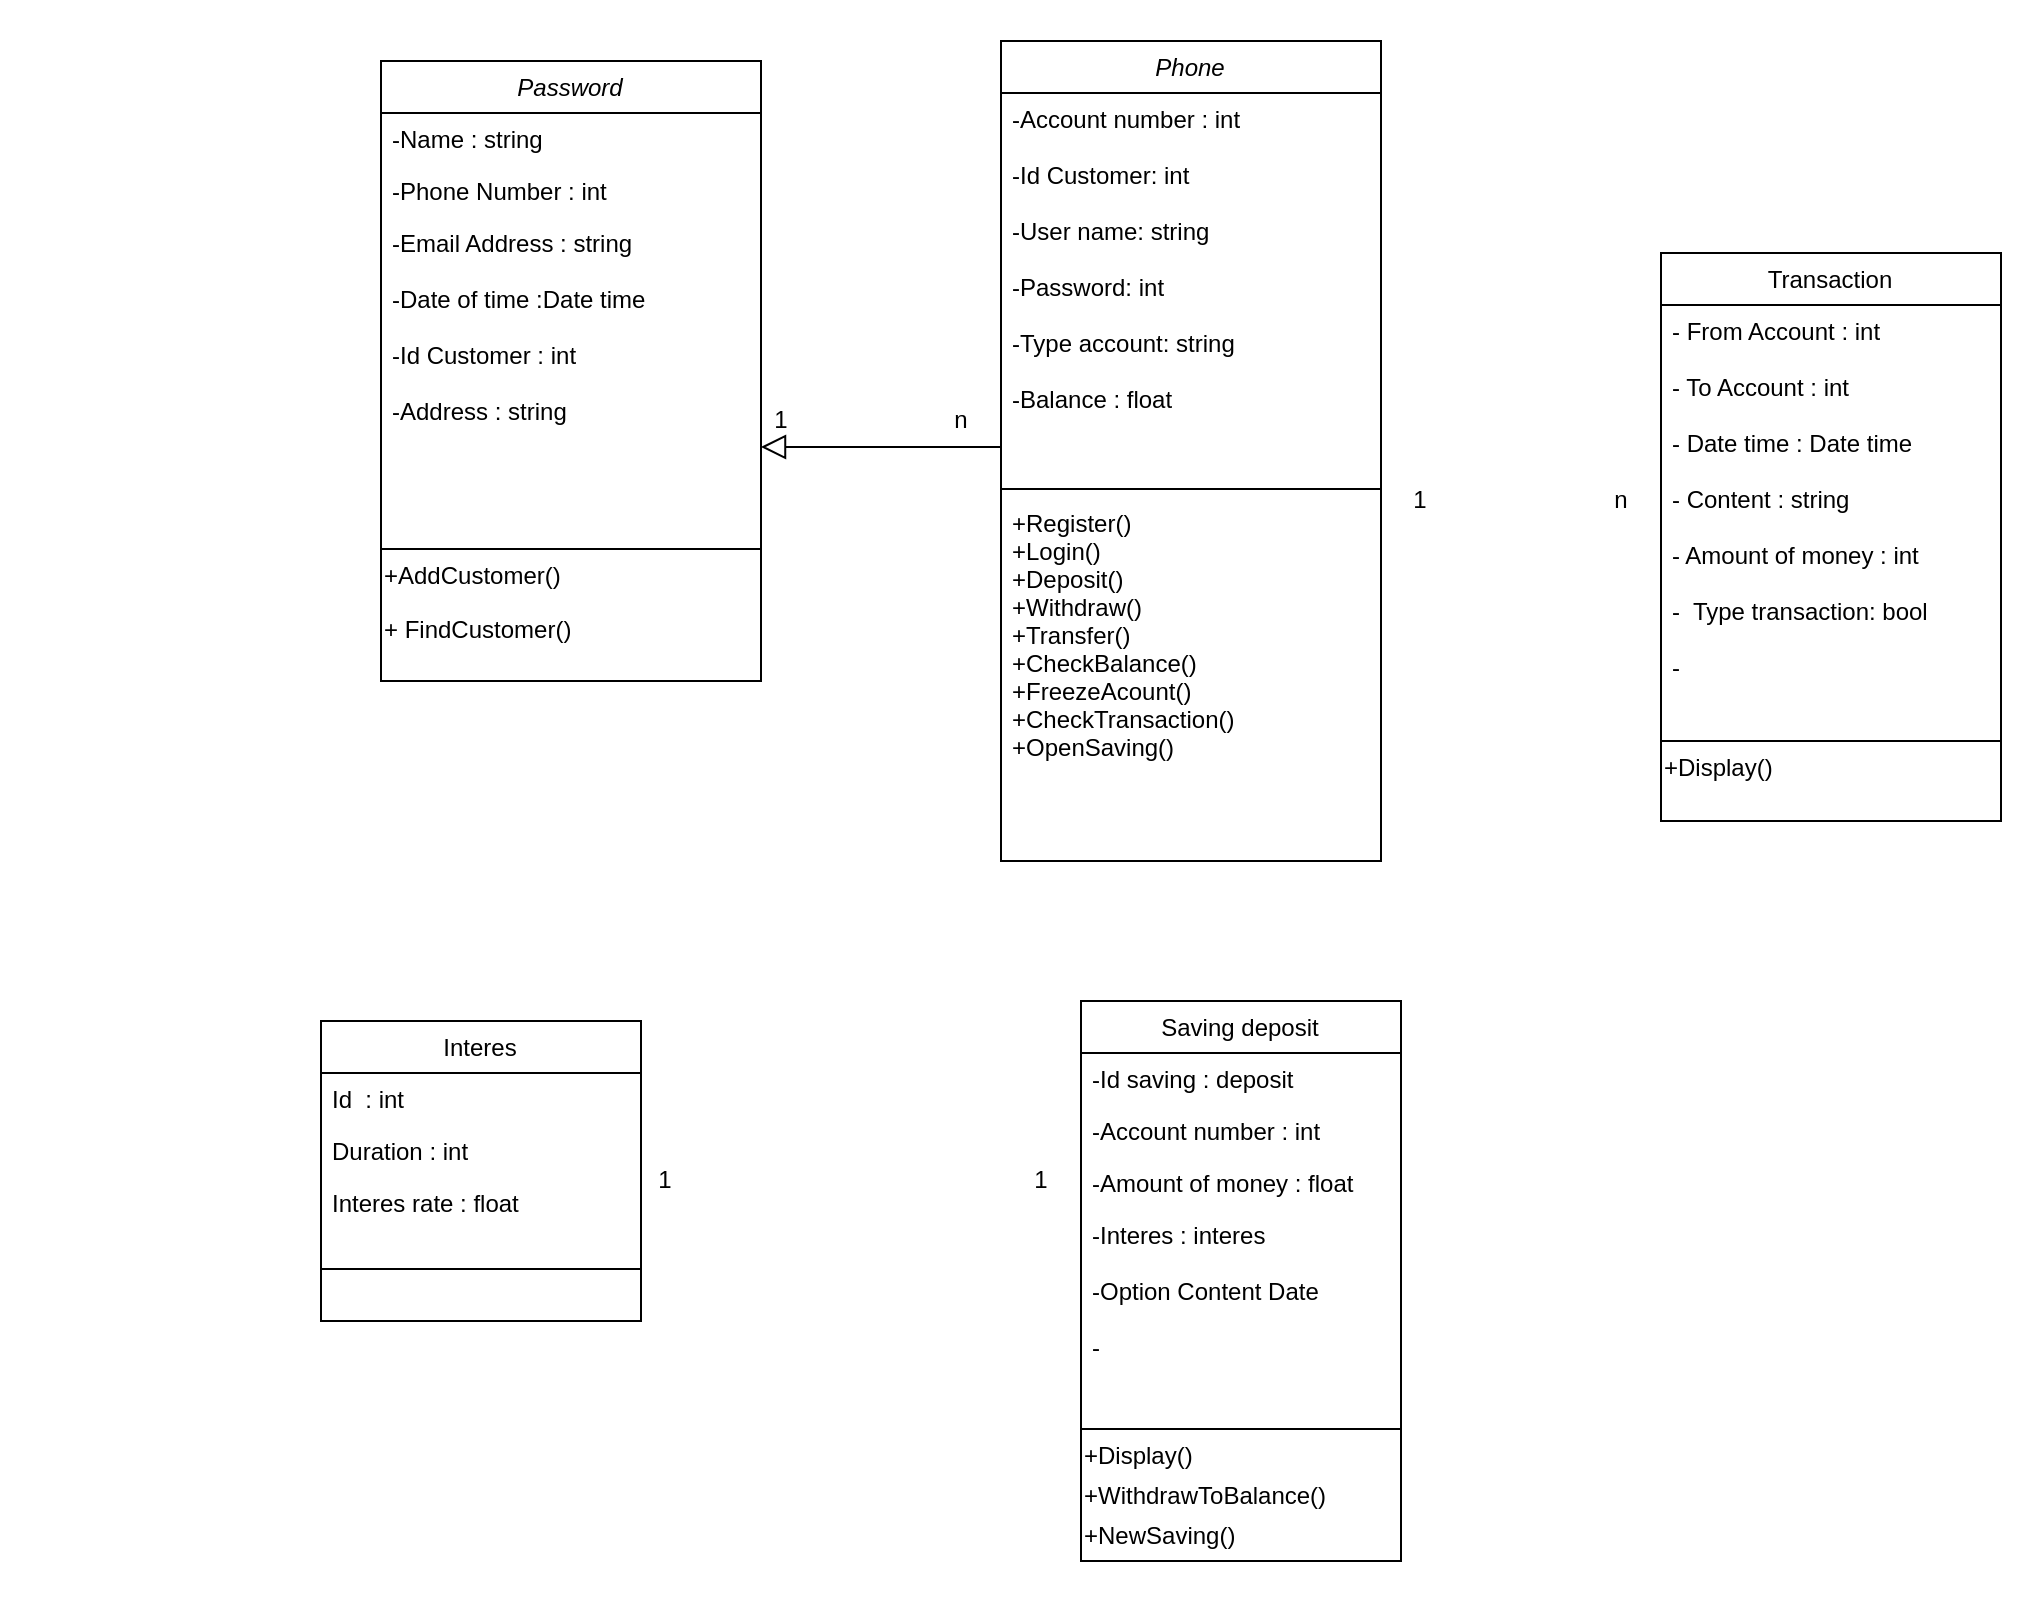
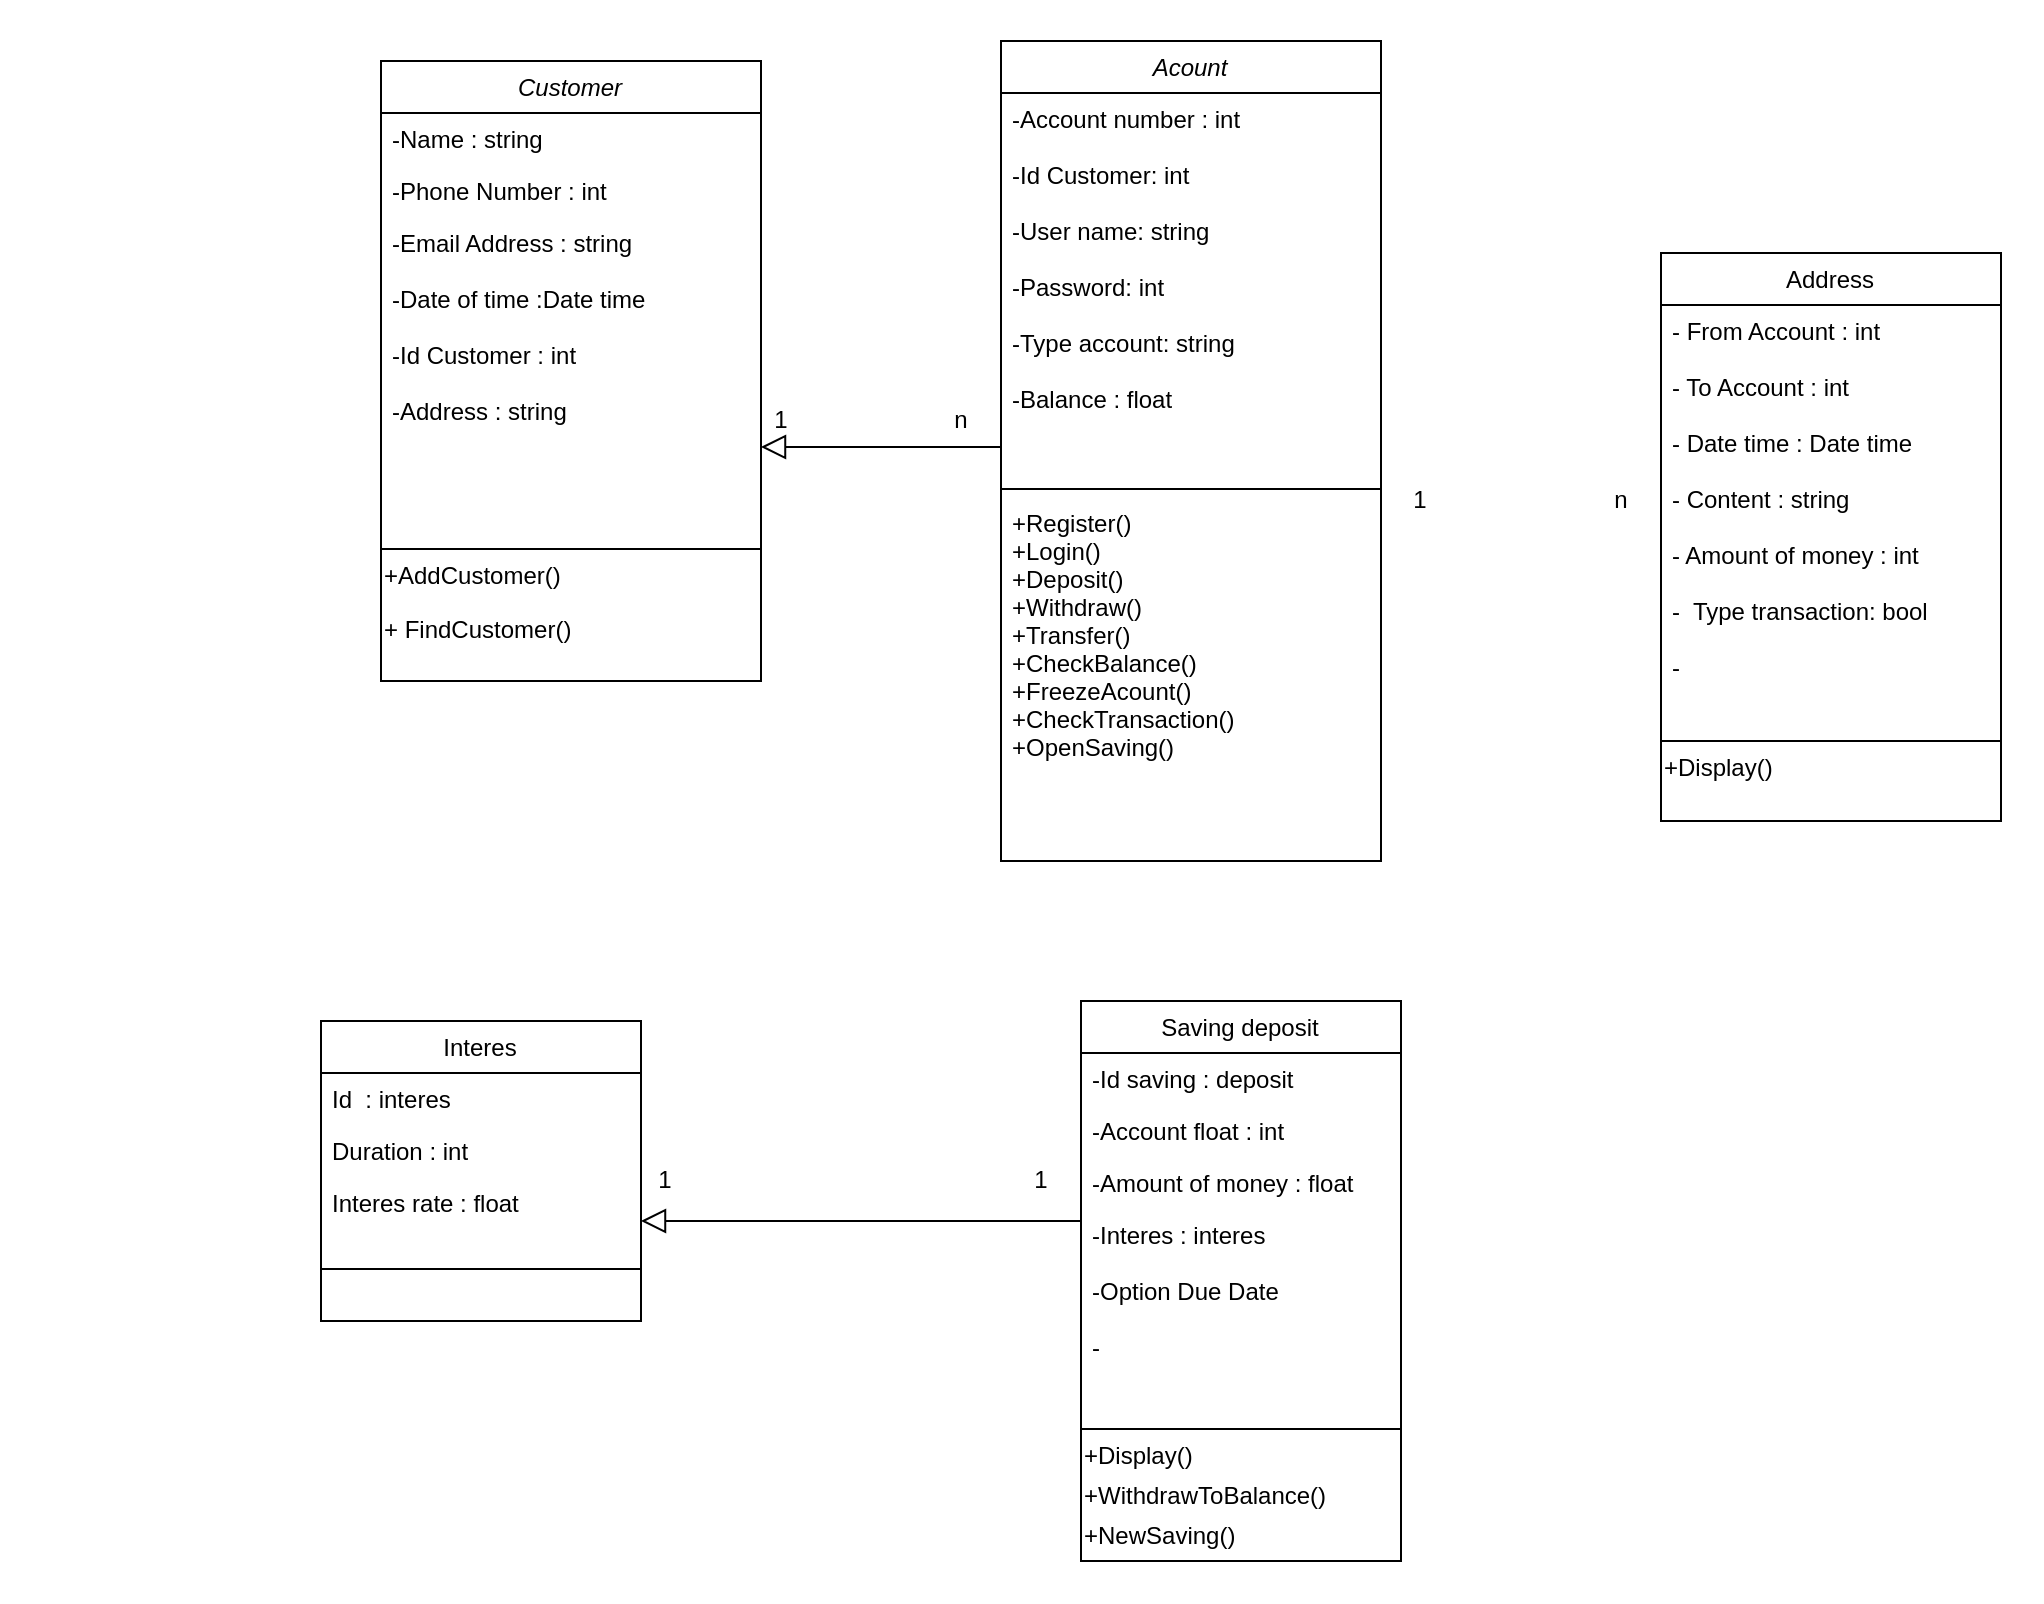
(1190, 68) -> (1190, 68)
(570, 88) -> (570, 88)
(1830, 280) -> (1830, 280)
(380, 1100) -> (407, 1100)
(1218, 1132) -> (1208, 1132)
none -> (872, 1221)
(1200, 1236) -> (1200, 1236)
